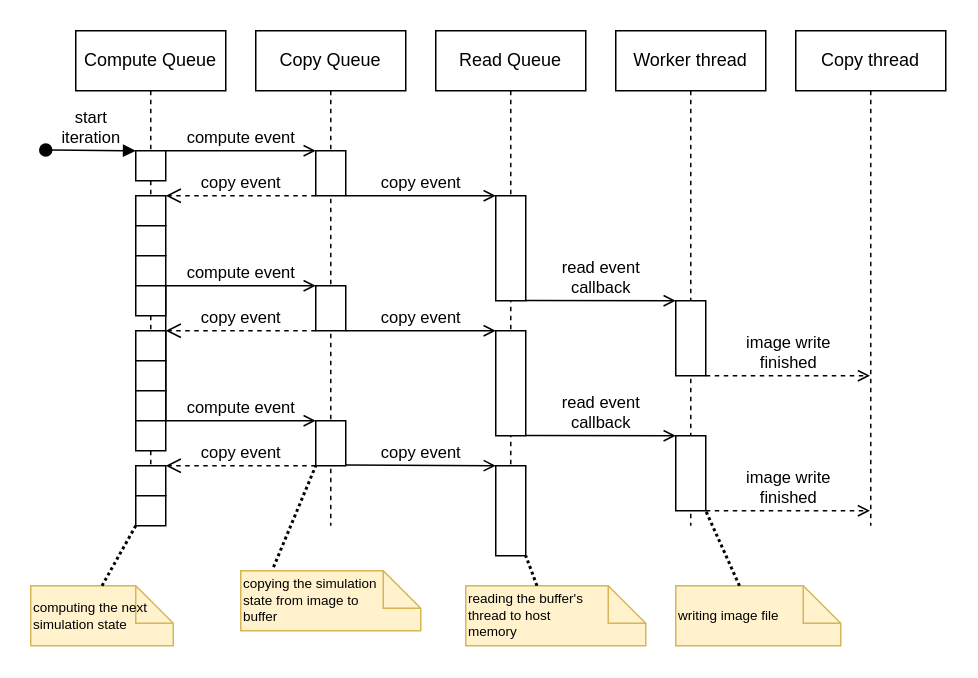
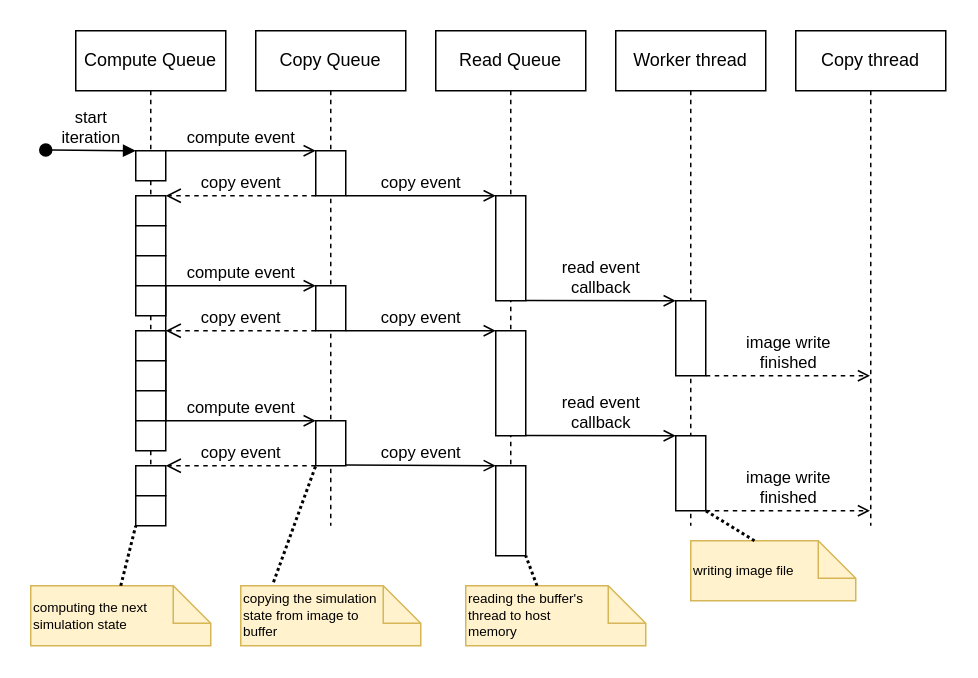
(331, 601) -> (331, 616)
(102, 616) -> (121, 616)
(758, 616) -> (773, 571)
